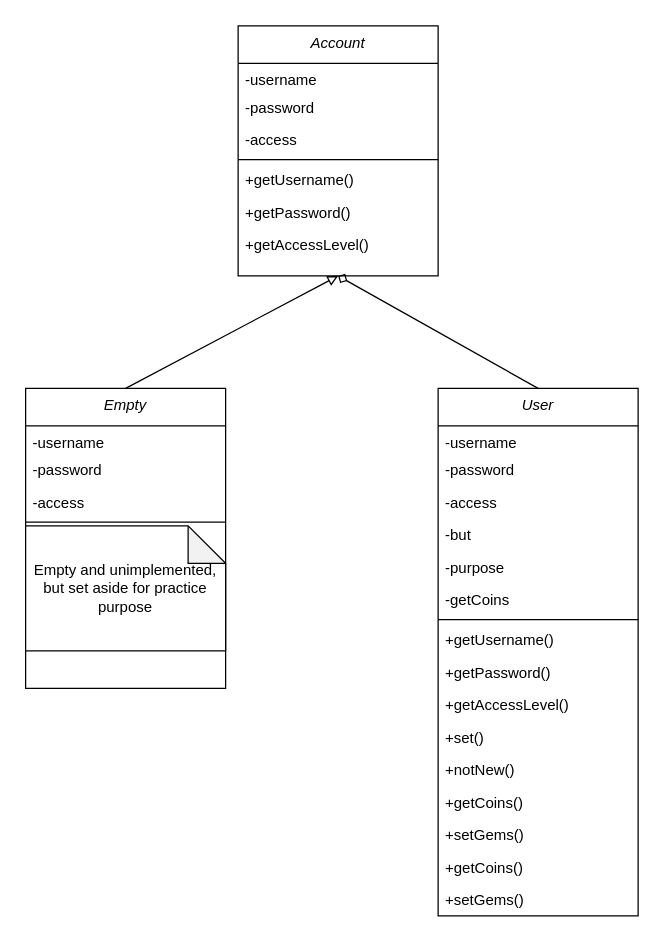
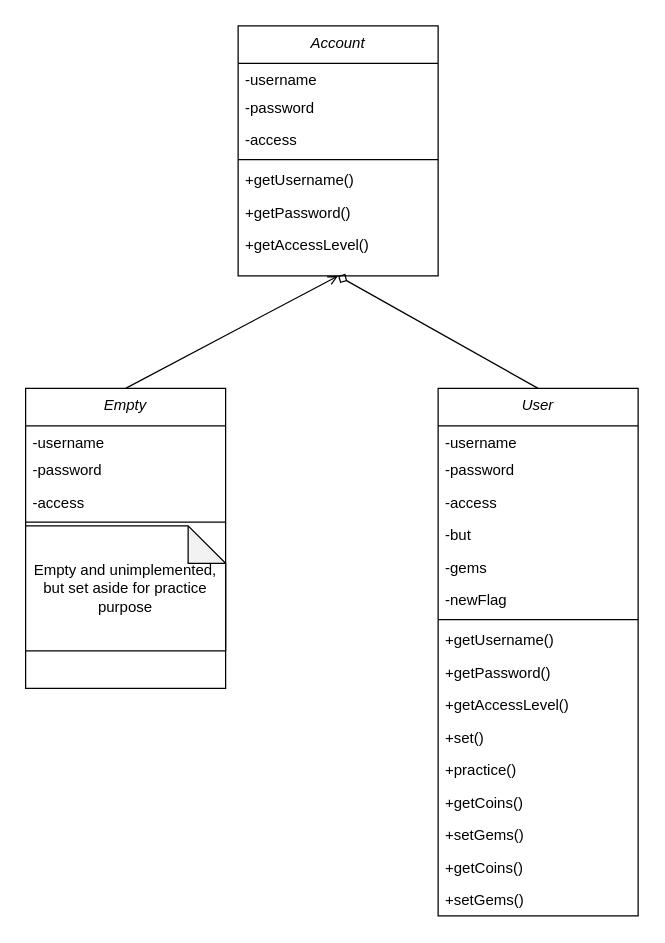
(327, 281) -> (330, 280)
(479, 568) -> (466, 568)
(481, 600) -> (477, 600)
(483, 770) -> (489, 770)
